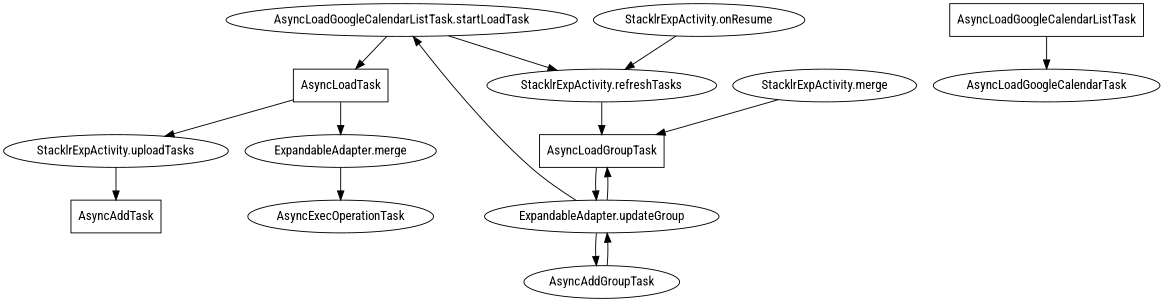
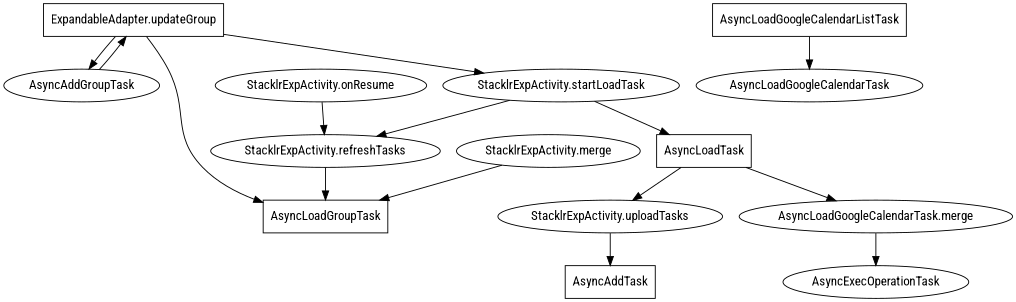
(402, 20) -> (561, 86)
(341, 151) -> (876, 217)
(596, 179) -> none
(602, 217) -> (134, 20)
